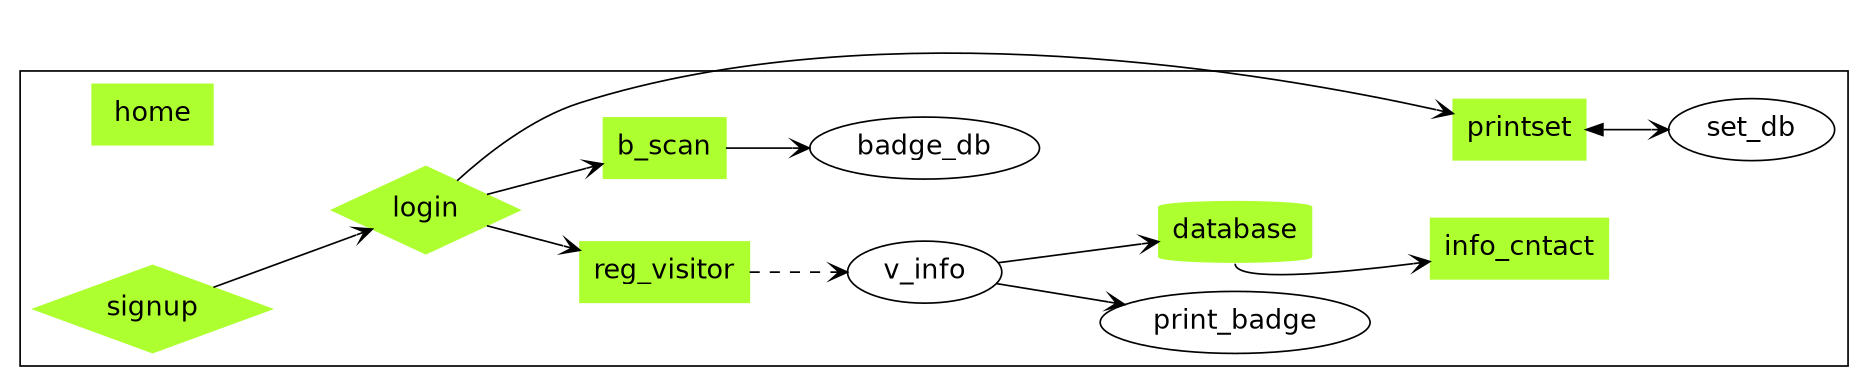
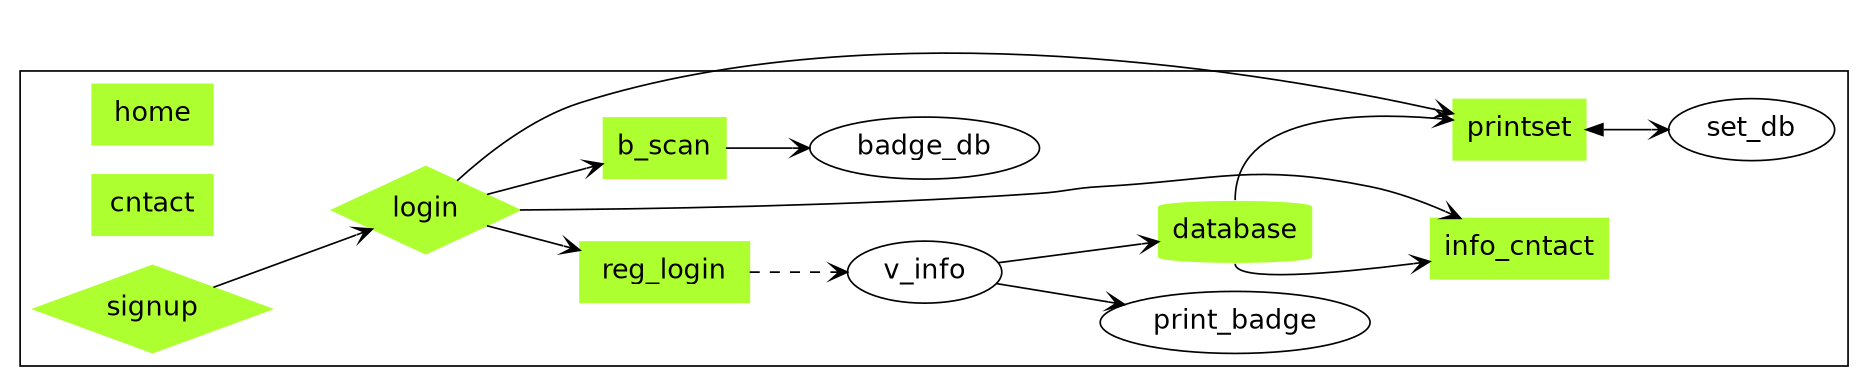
none -> (1315, 123)
none -> (985, 197)
none -> (153, 205)
(665, 272) -> (665, 272)
